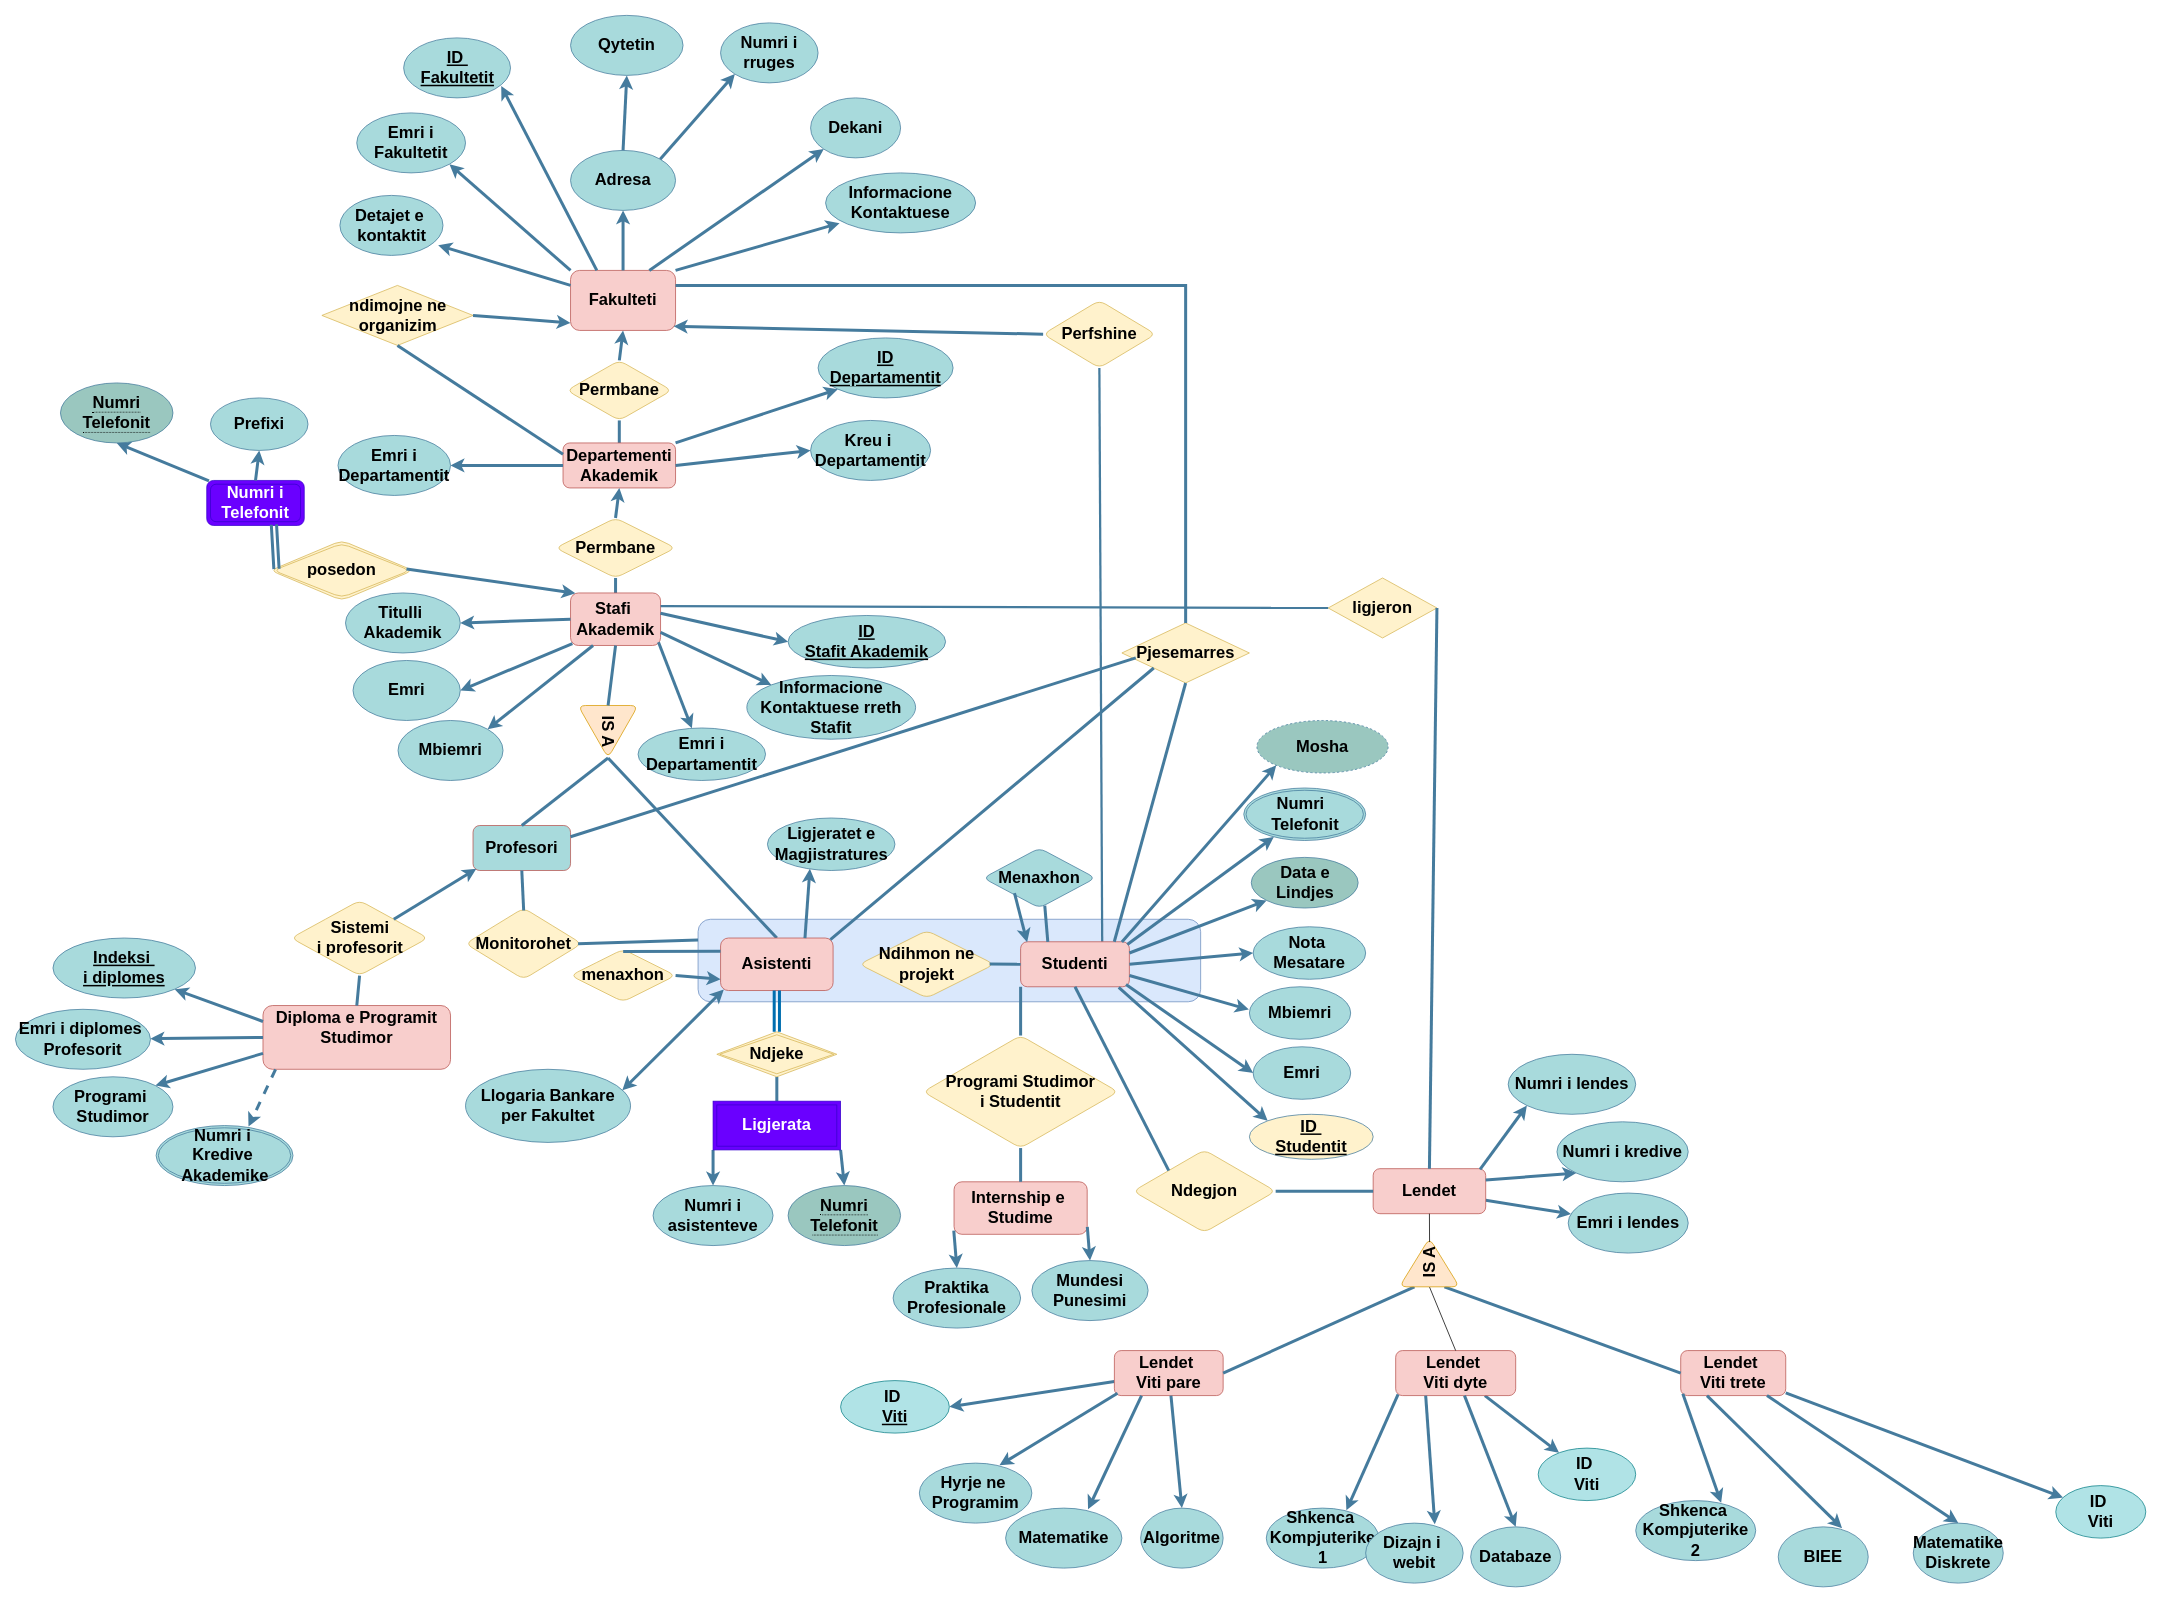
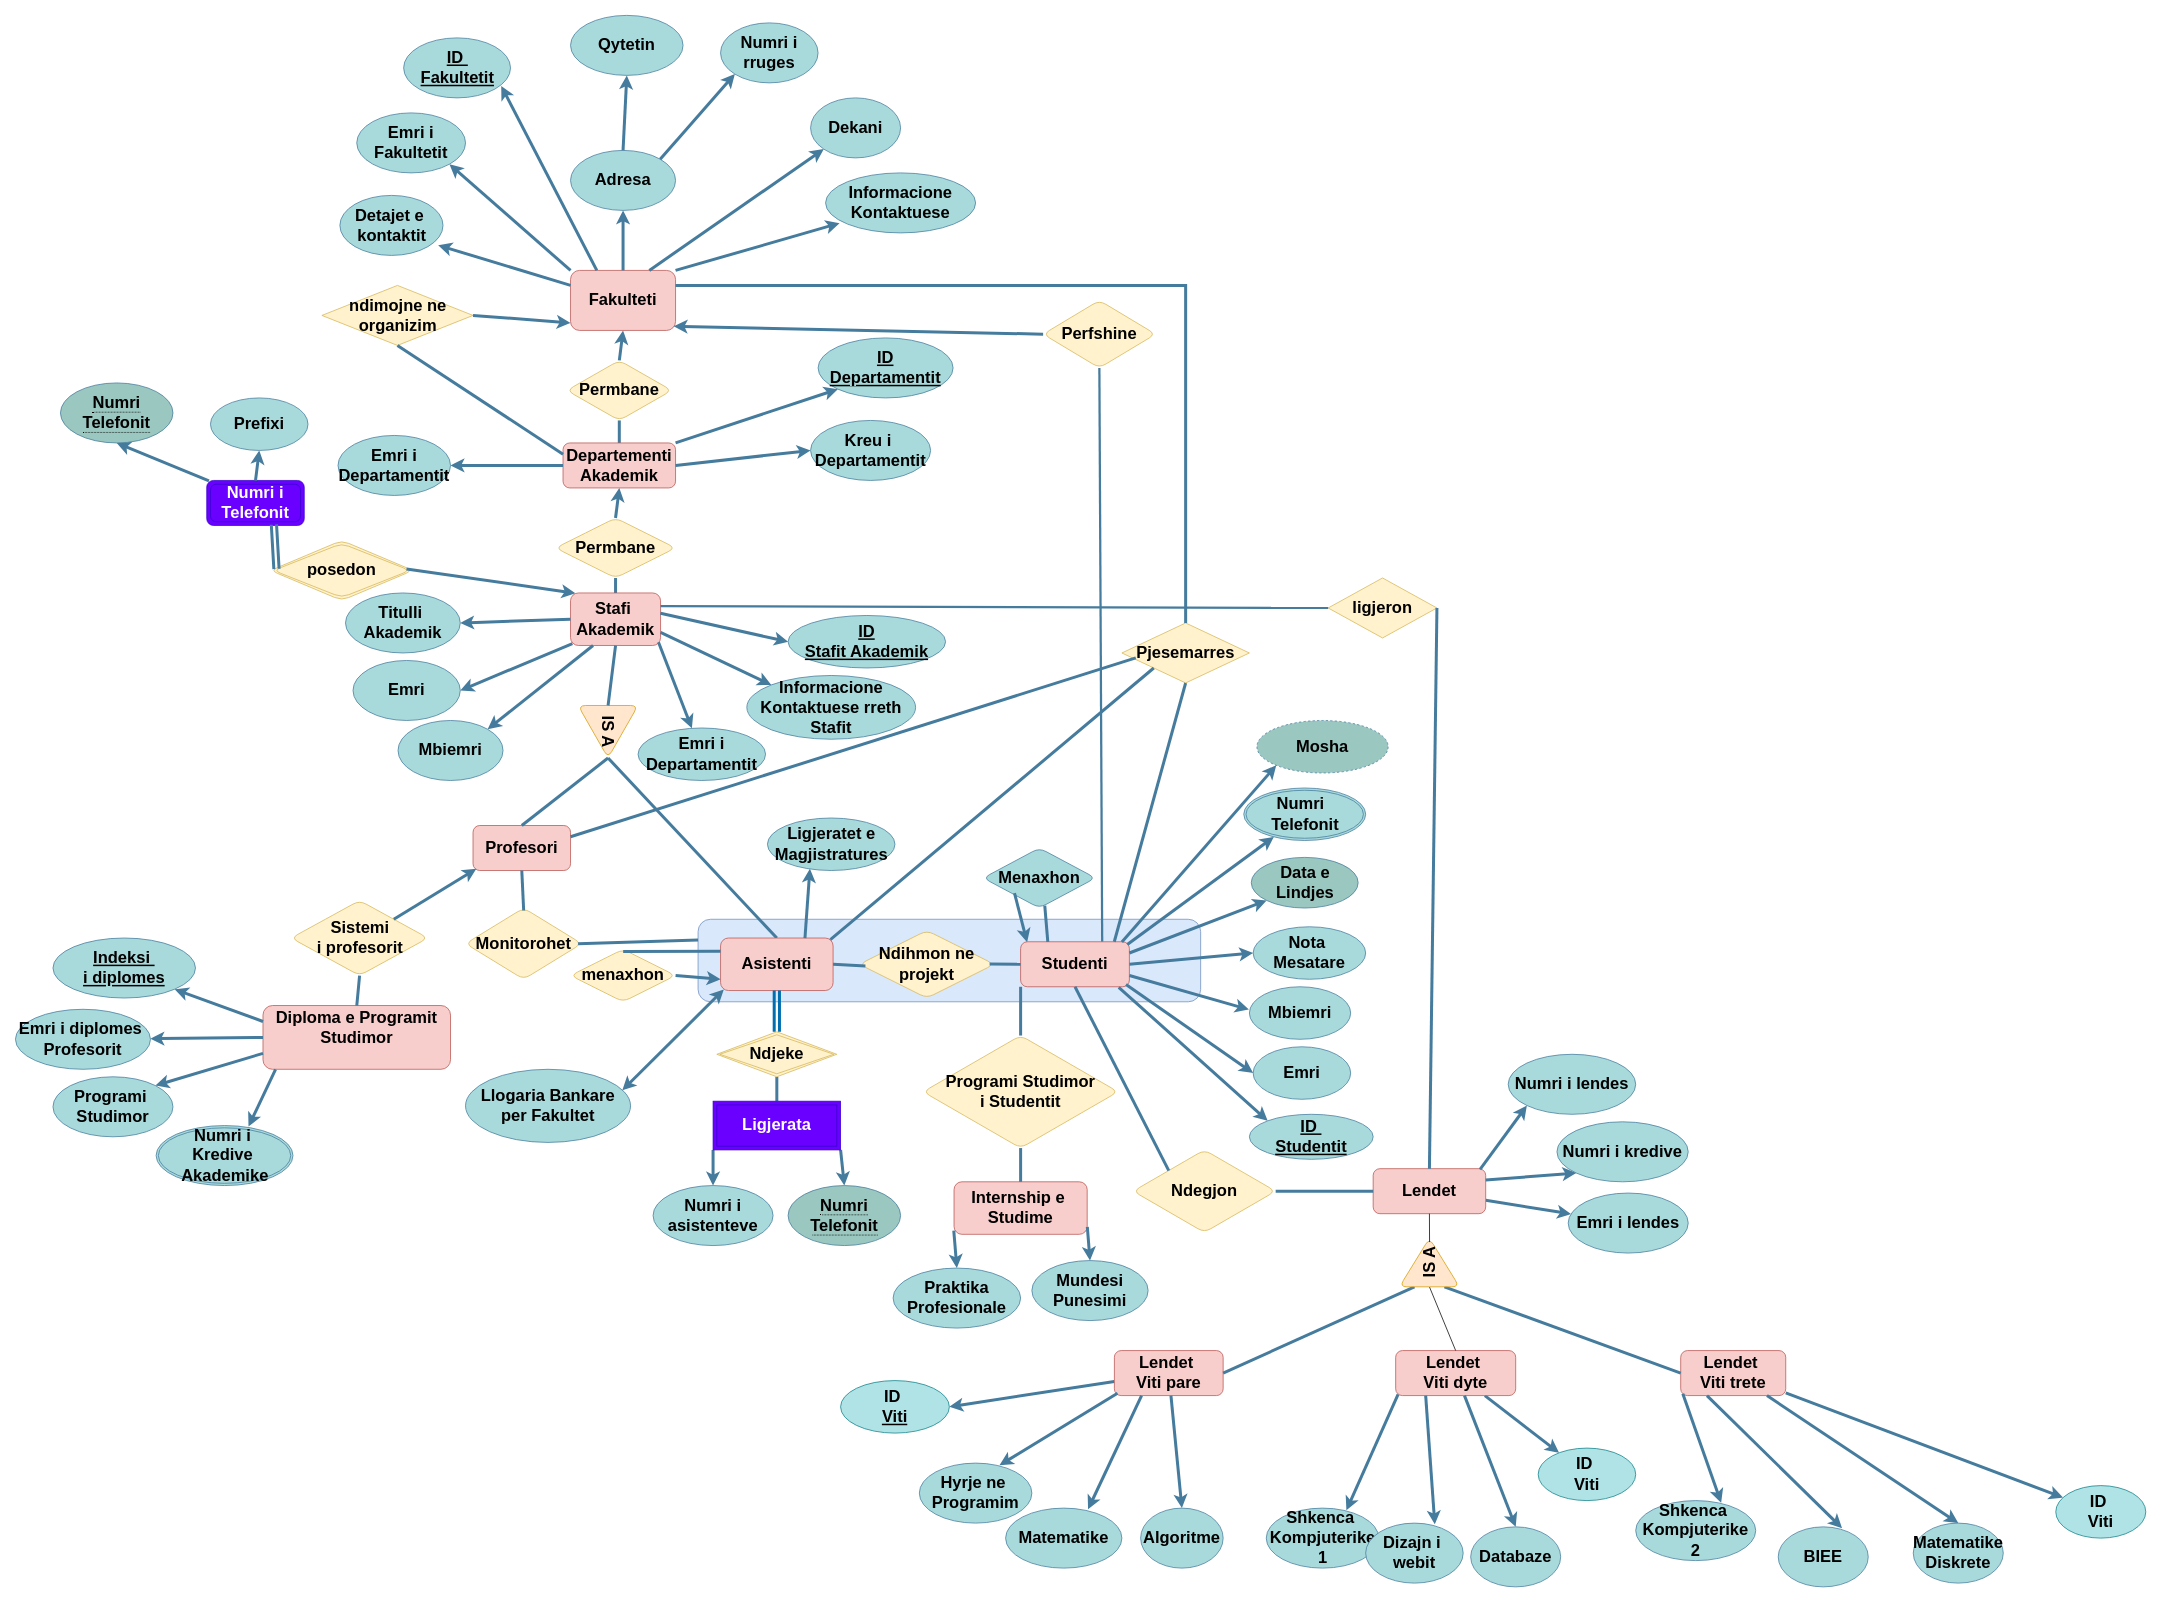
(522, 848) -> (522, 848)
none -> (849, 965)
(263, 1096) -> (263, 1096)
(1311, 1137) -> (1311, 1137)
